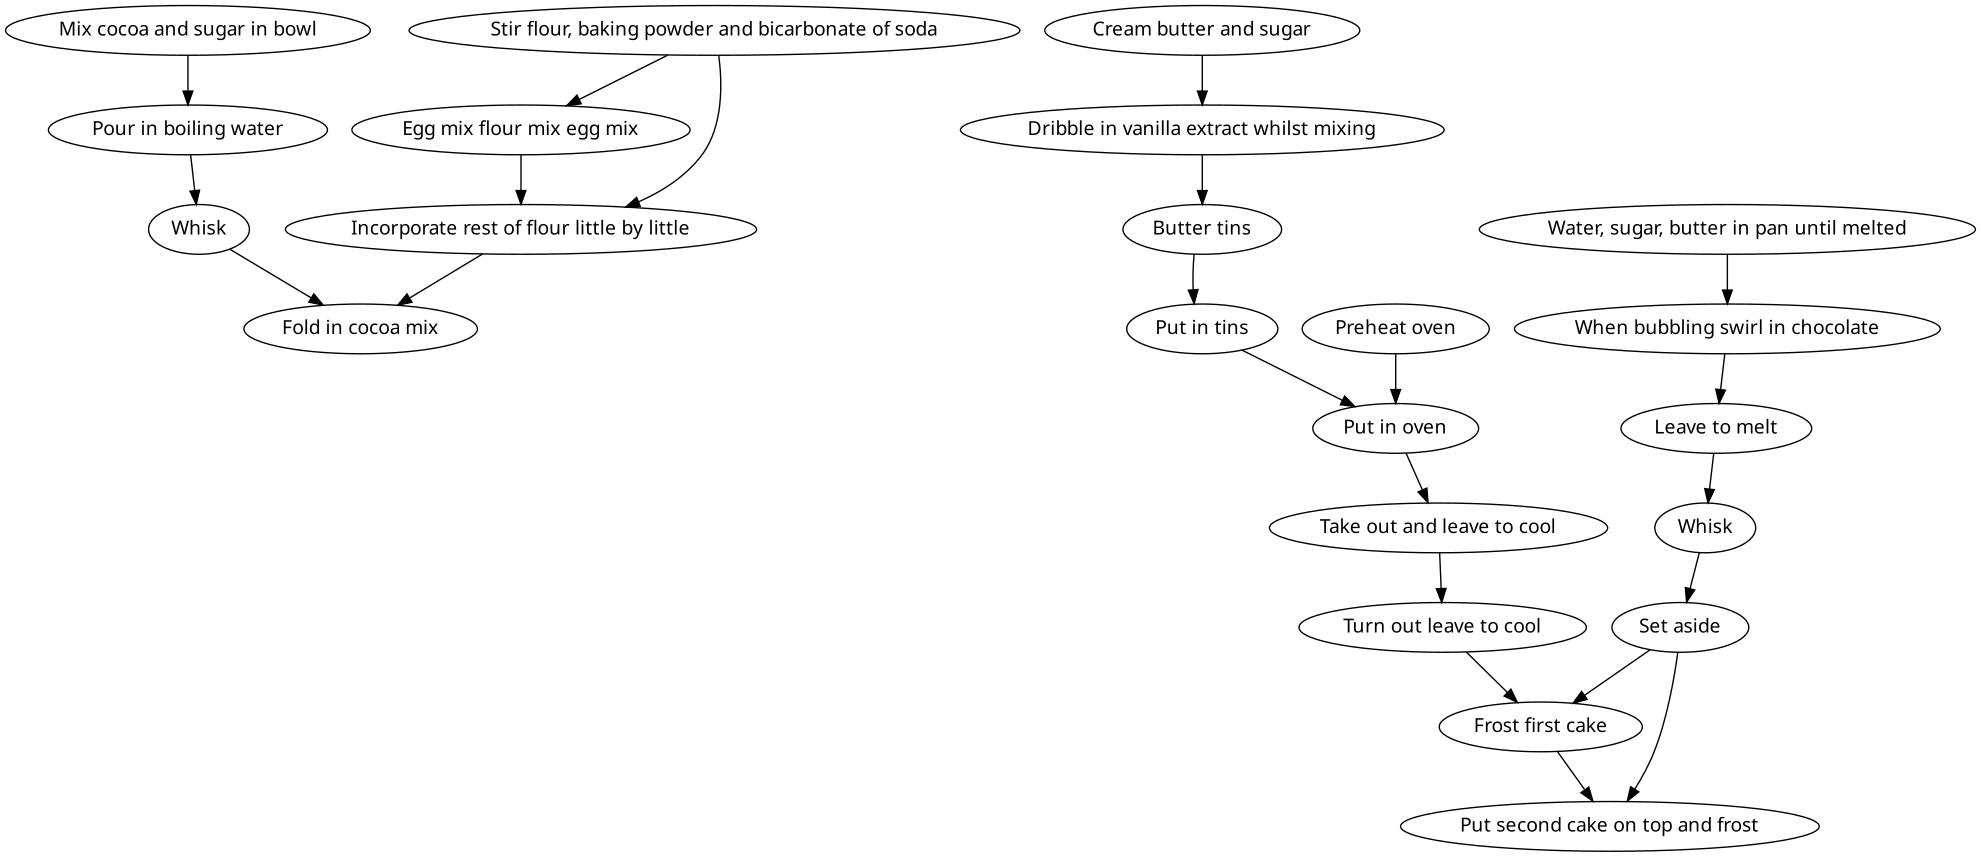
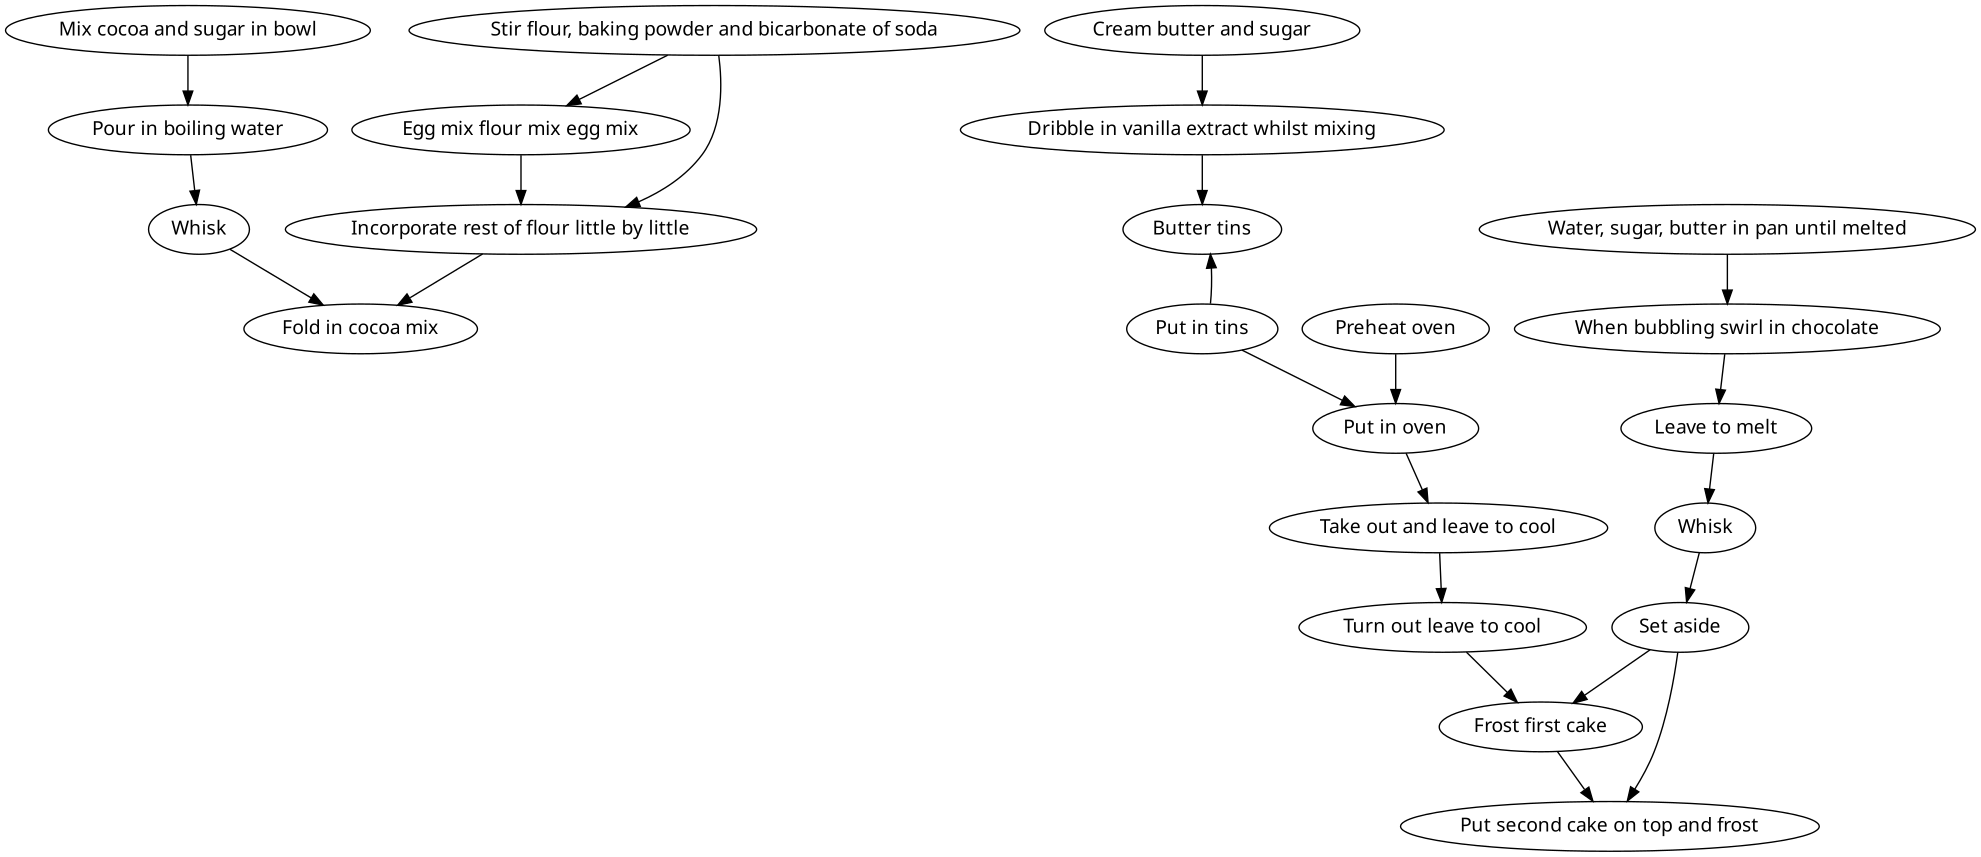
(1193, 272) -> (1212, 286)
